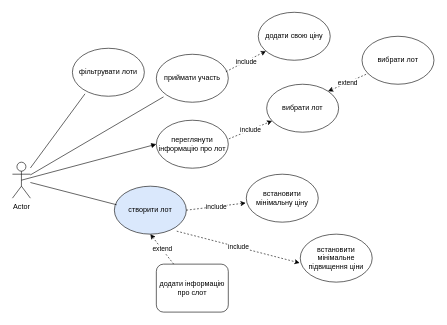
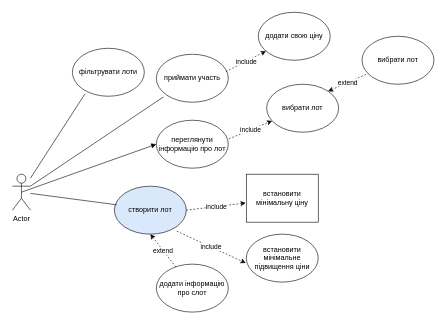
(21, 180) -> (21, 192)
(282, 198) -> (282, 198)
(336, 258) -> (282, 258)
(192, 288) -> (192, 288)
